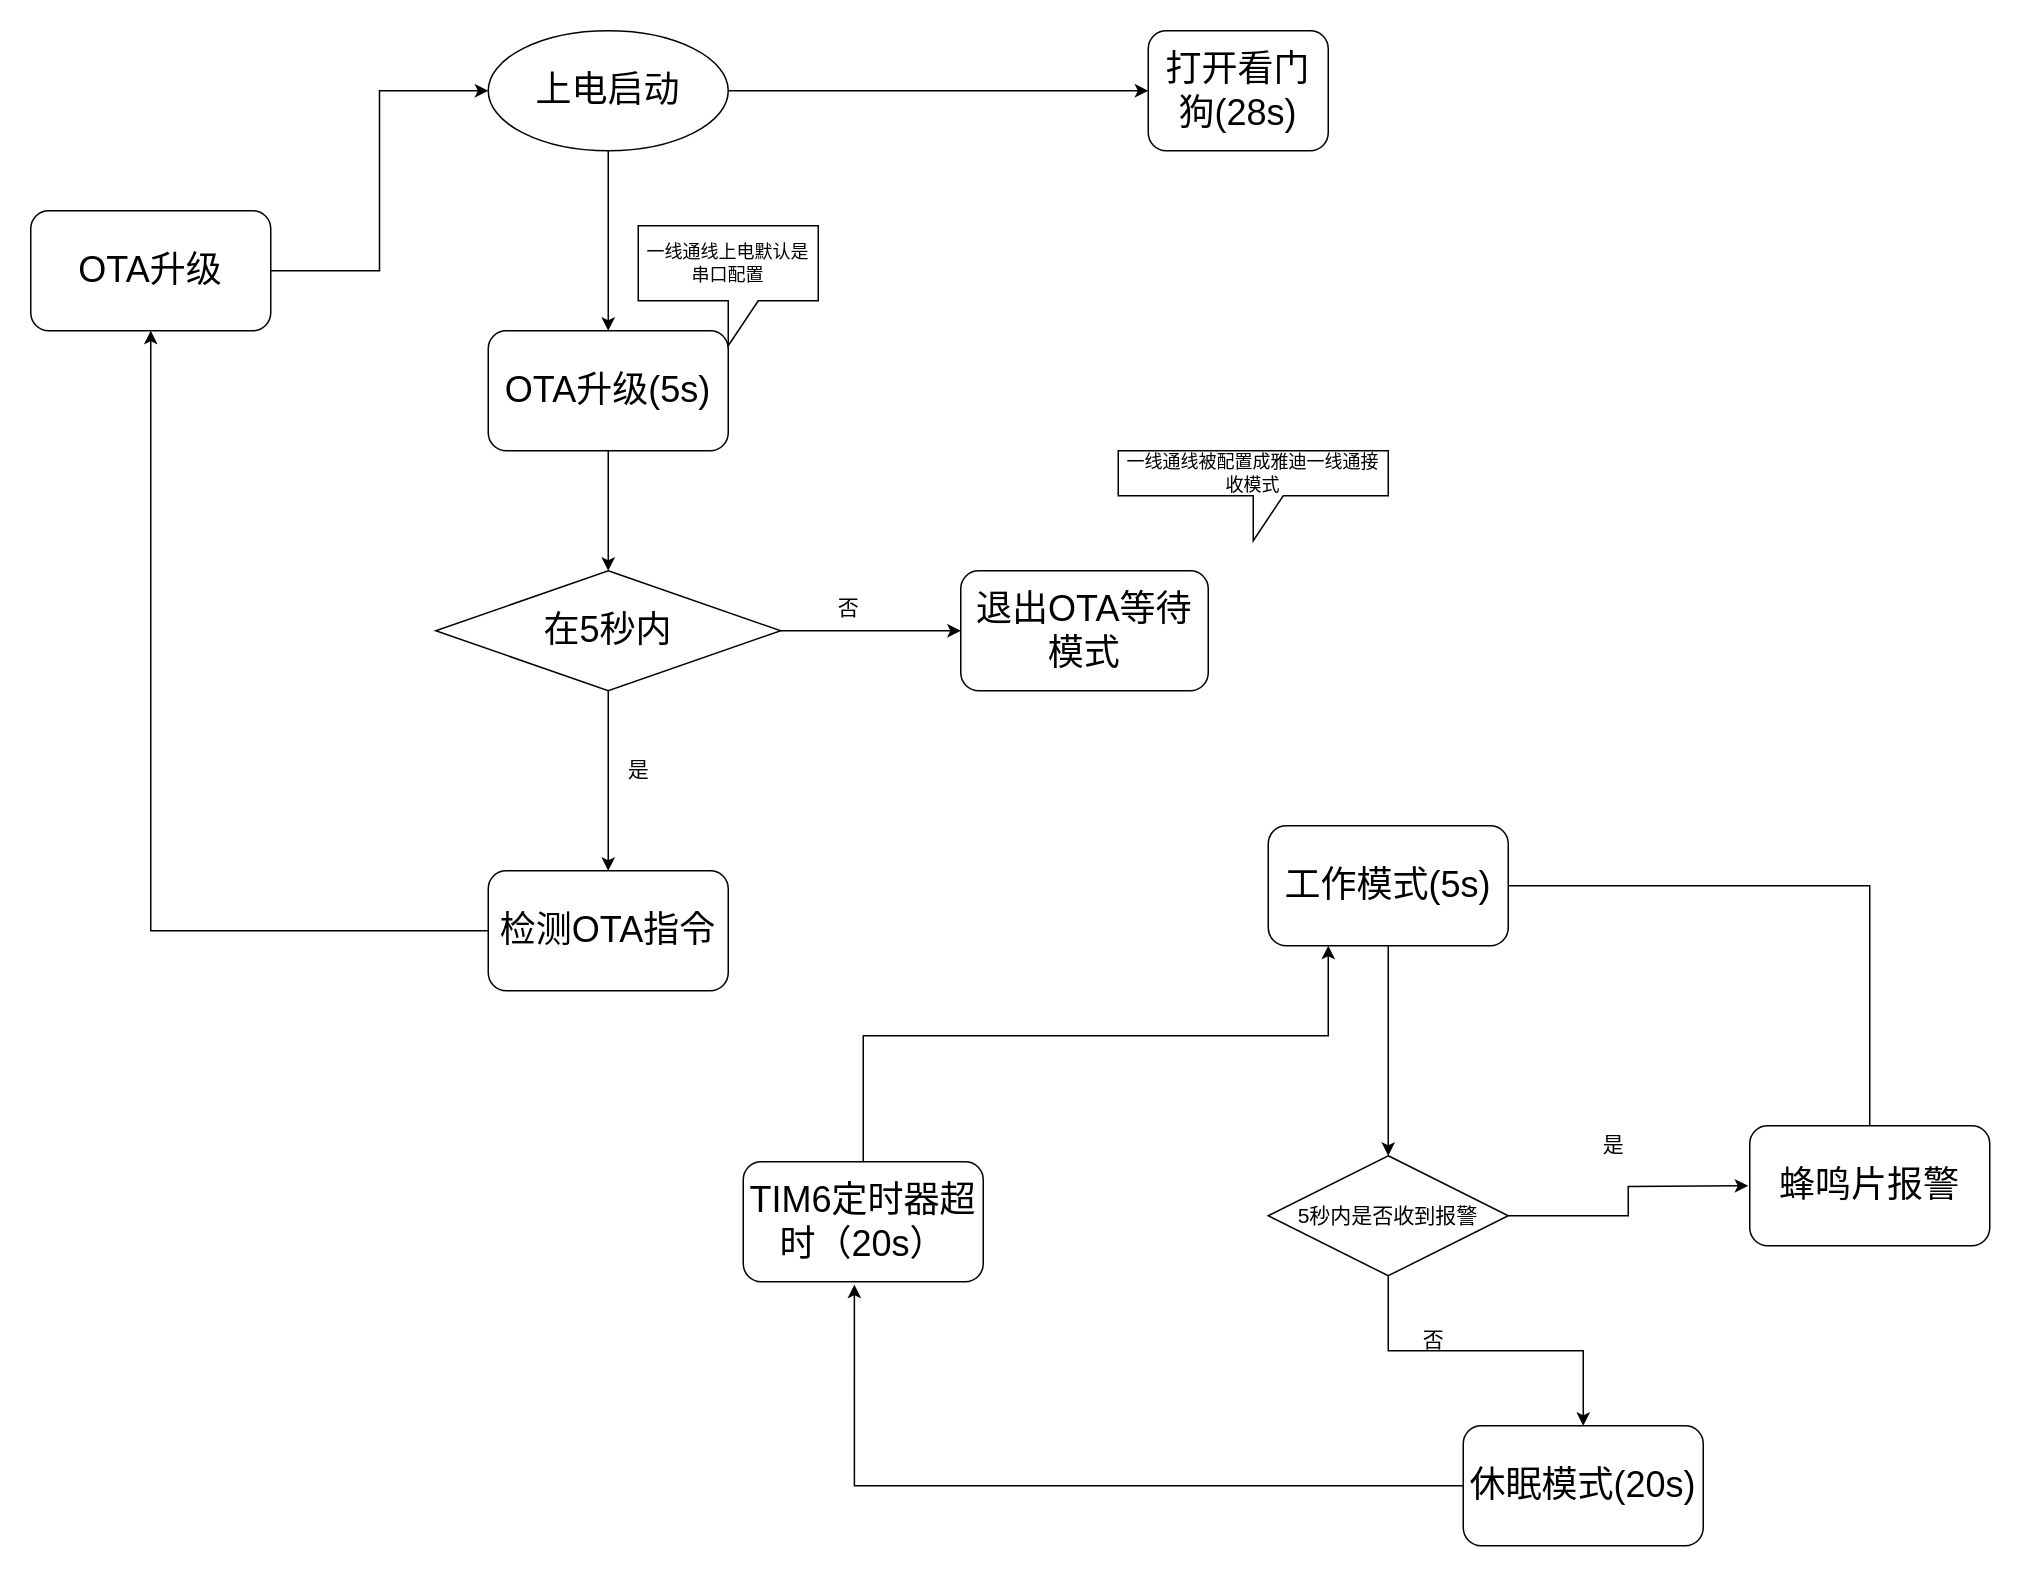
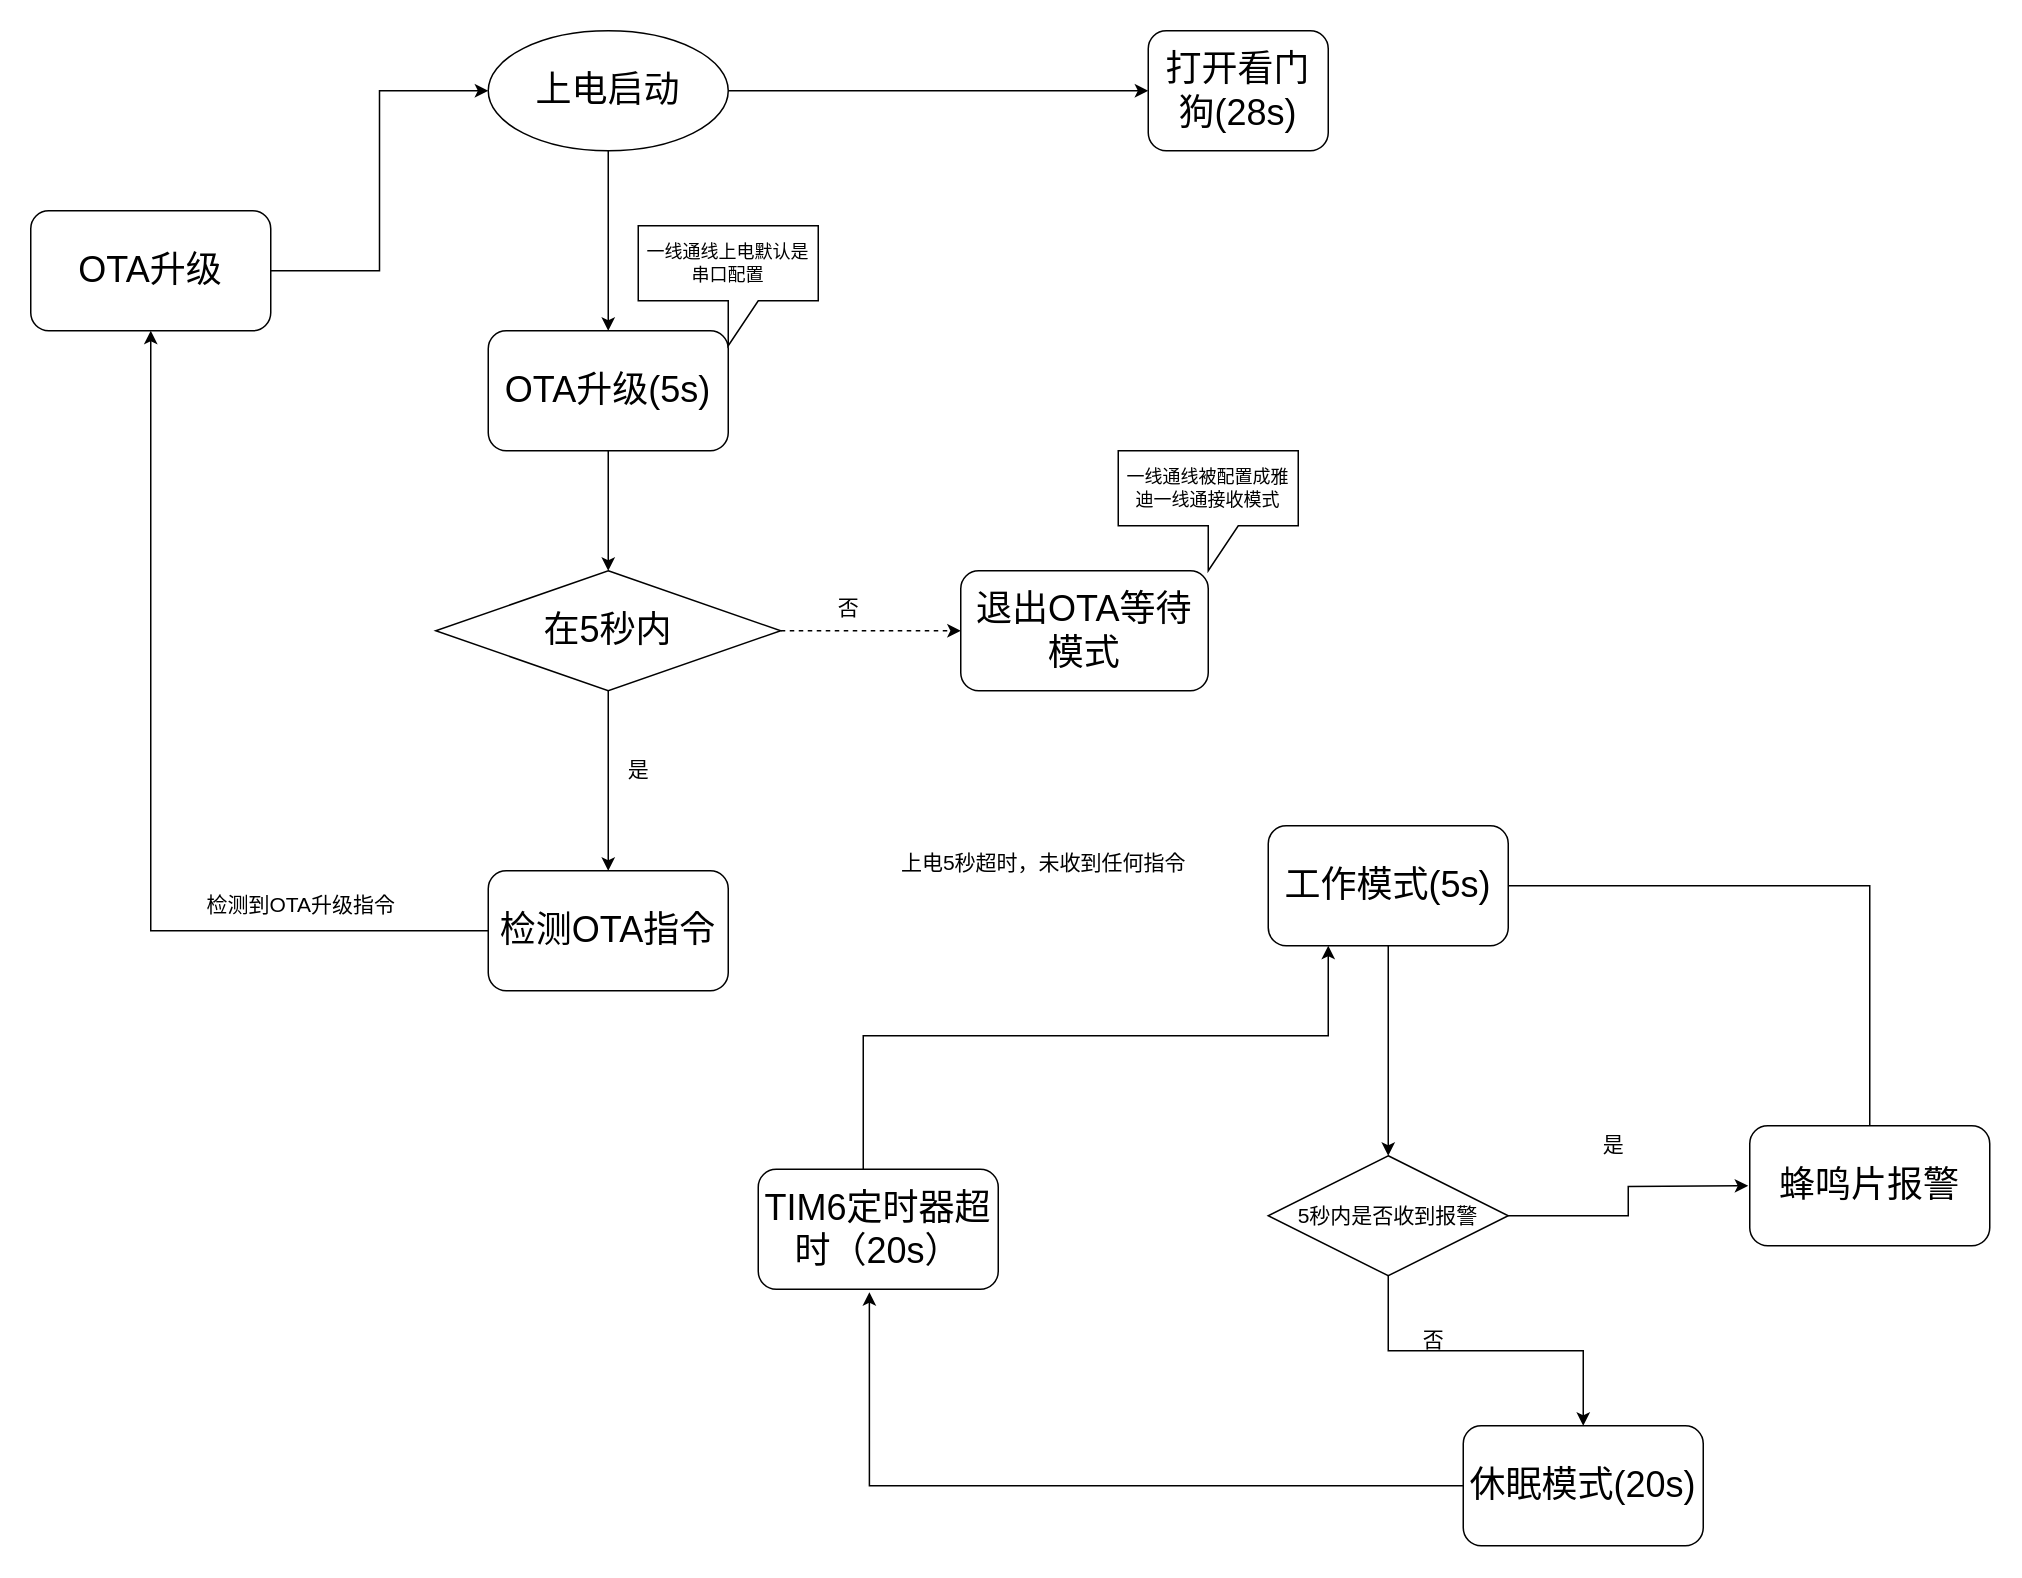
(1253, 496) -> (1208, 511)
(867, 631) -> (867, 631)
none -> (1043, 863)
none -> (301, 905)
(863, 1222) -> (878, 1229)
